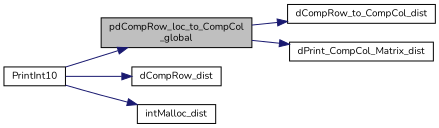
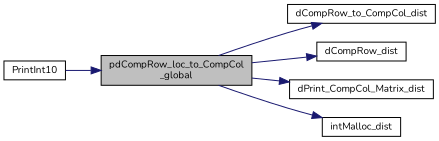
(94, 76) -> (279, 60)
(96, 94) -> (265, 101)
